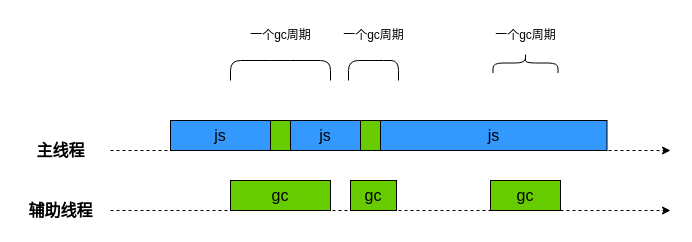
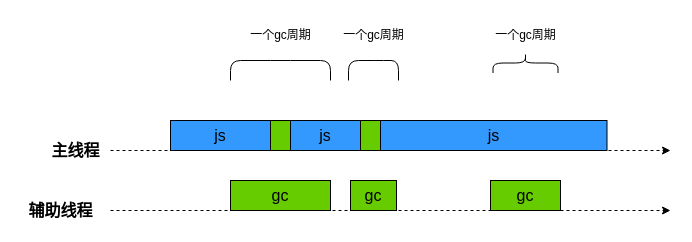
(61, 151) -> (76, 151)
